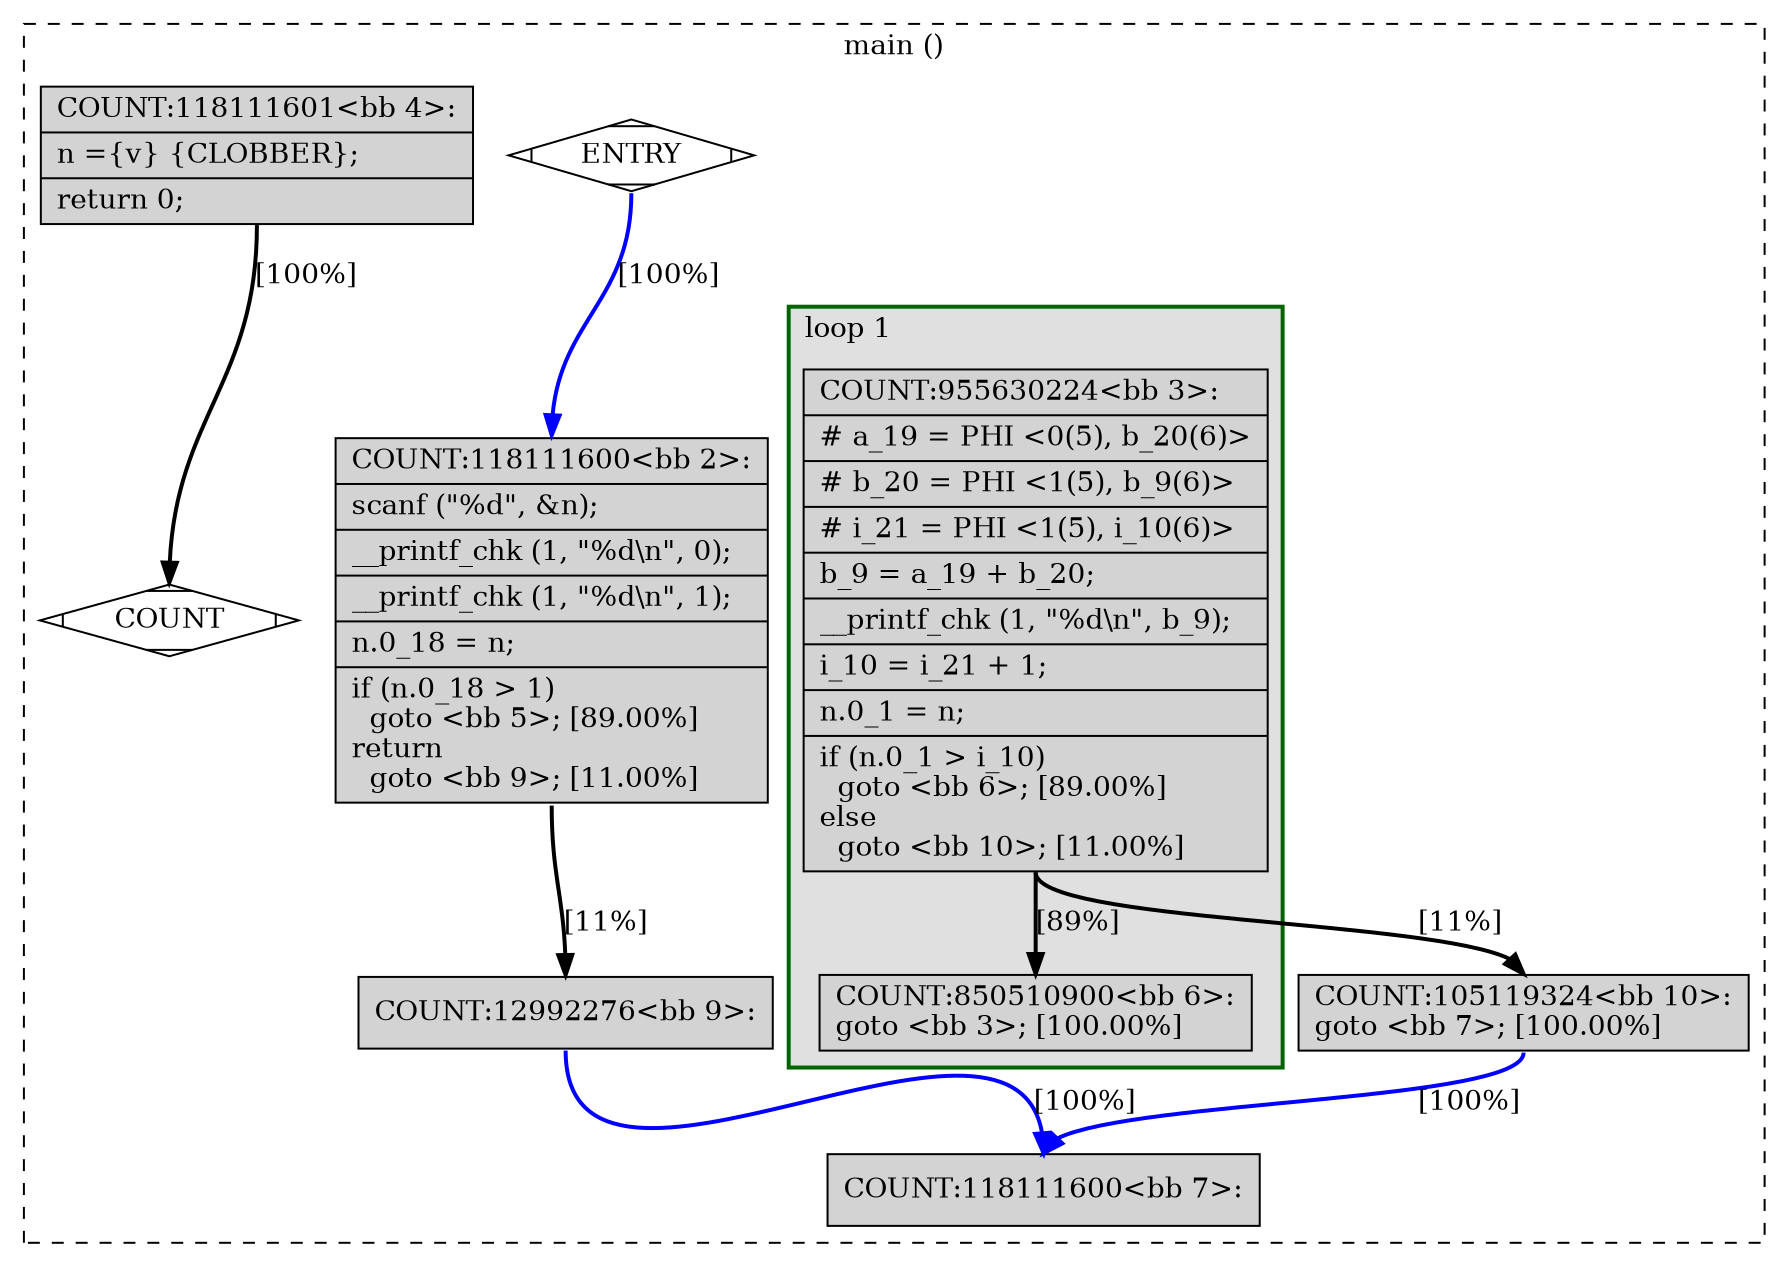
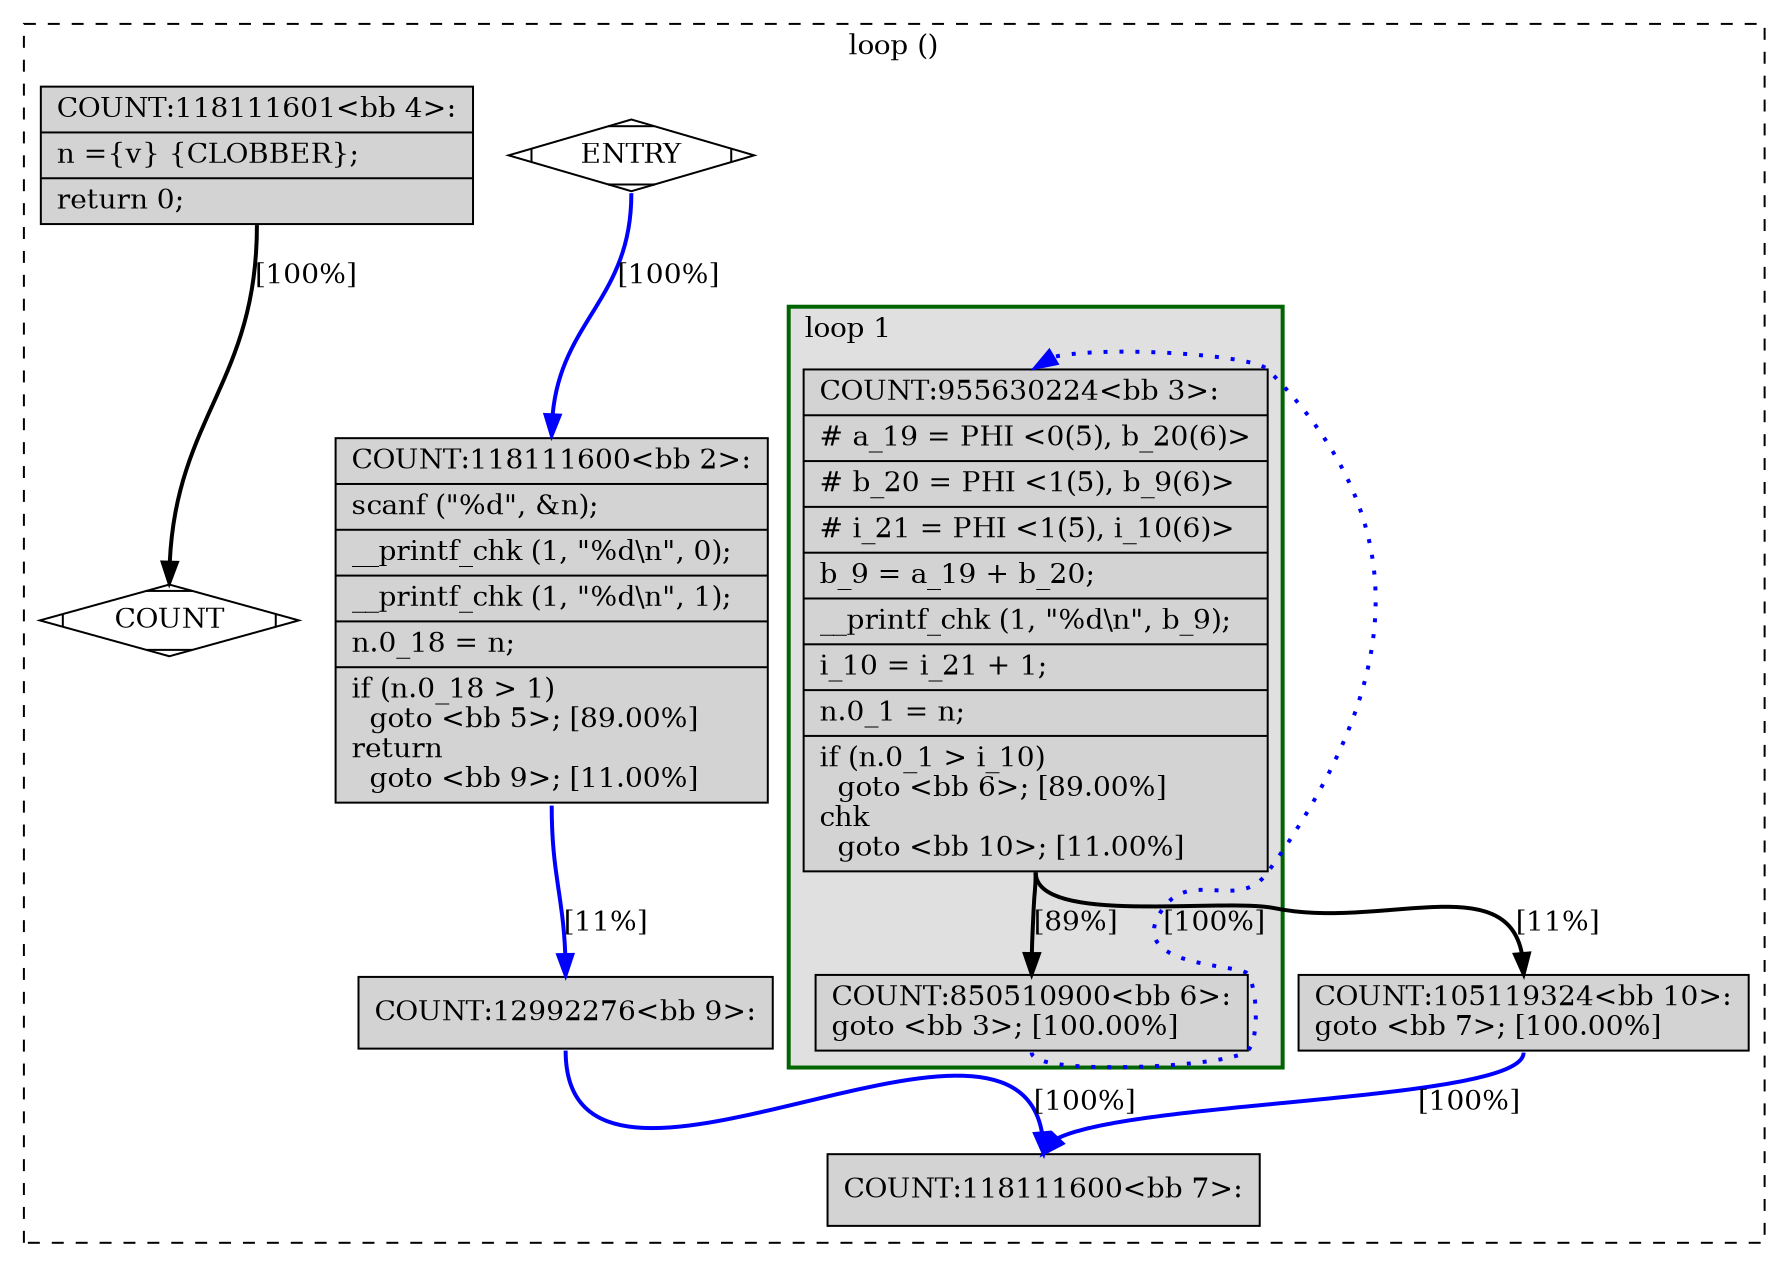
(894, 47) -> (894, 47)
none -> (1326, 777)
(848, 818) -> (844, 818)
(557, 880) -> (557, 880)
